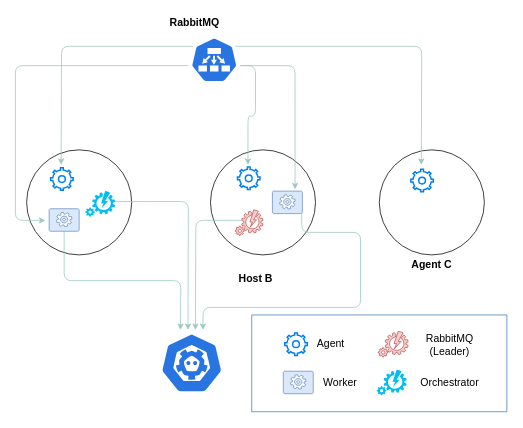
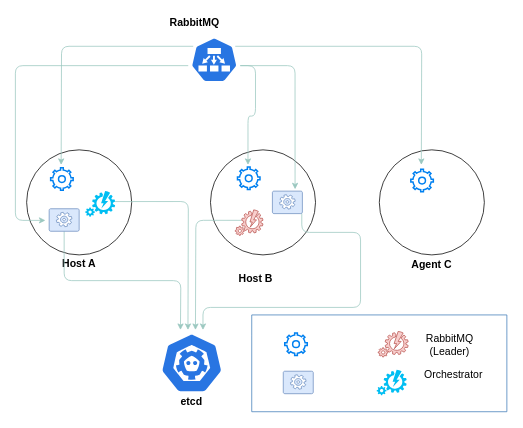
none -> (79, 263)
(331, 343) -> none
(340, 382) -> none
(449, 382) -> (453, 375)
none -> (192, 401)
